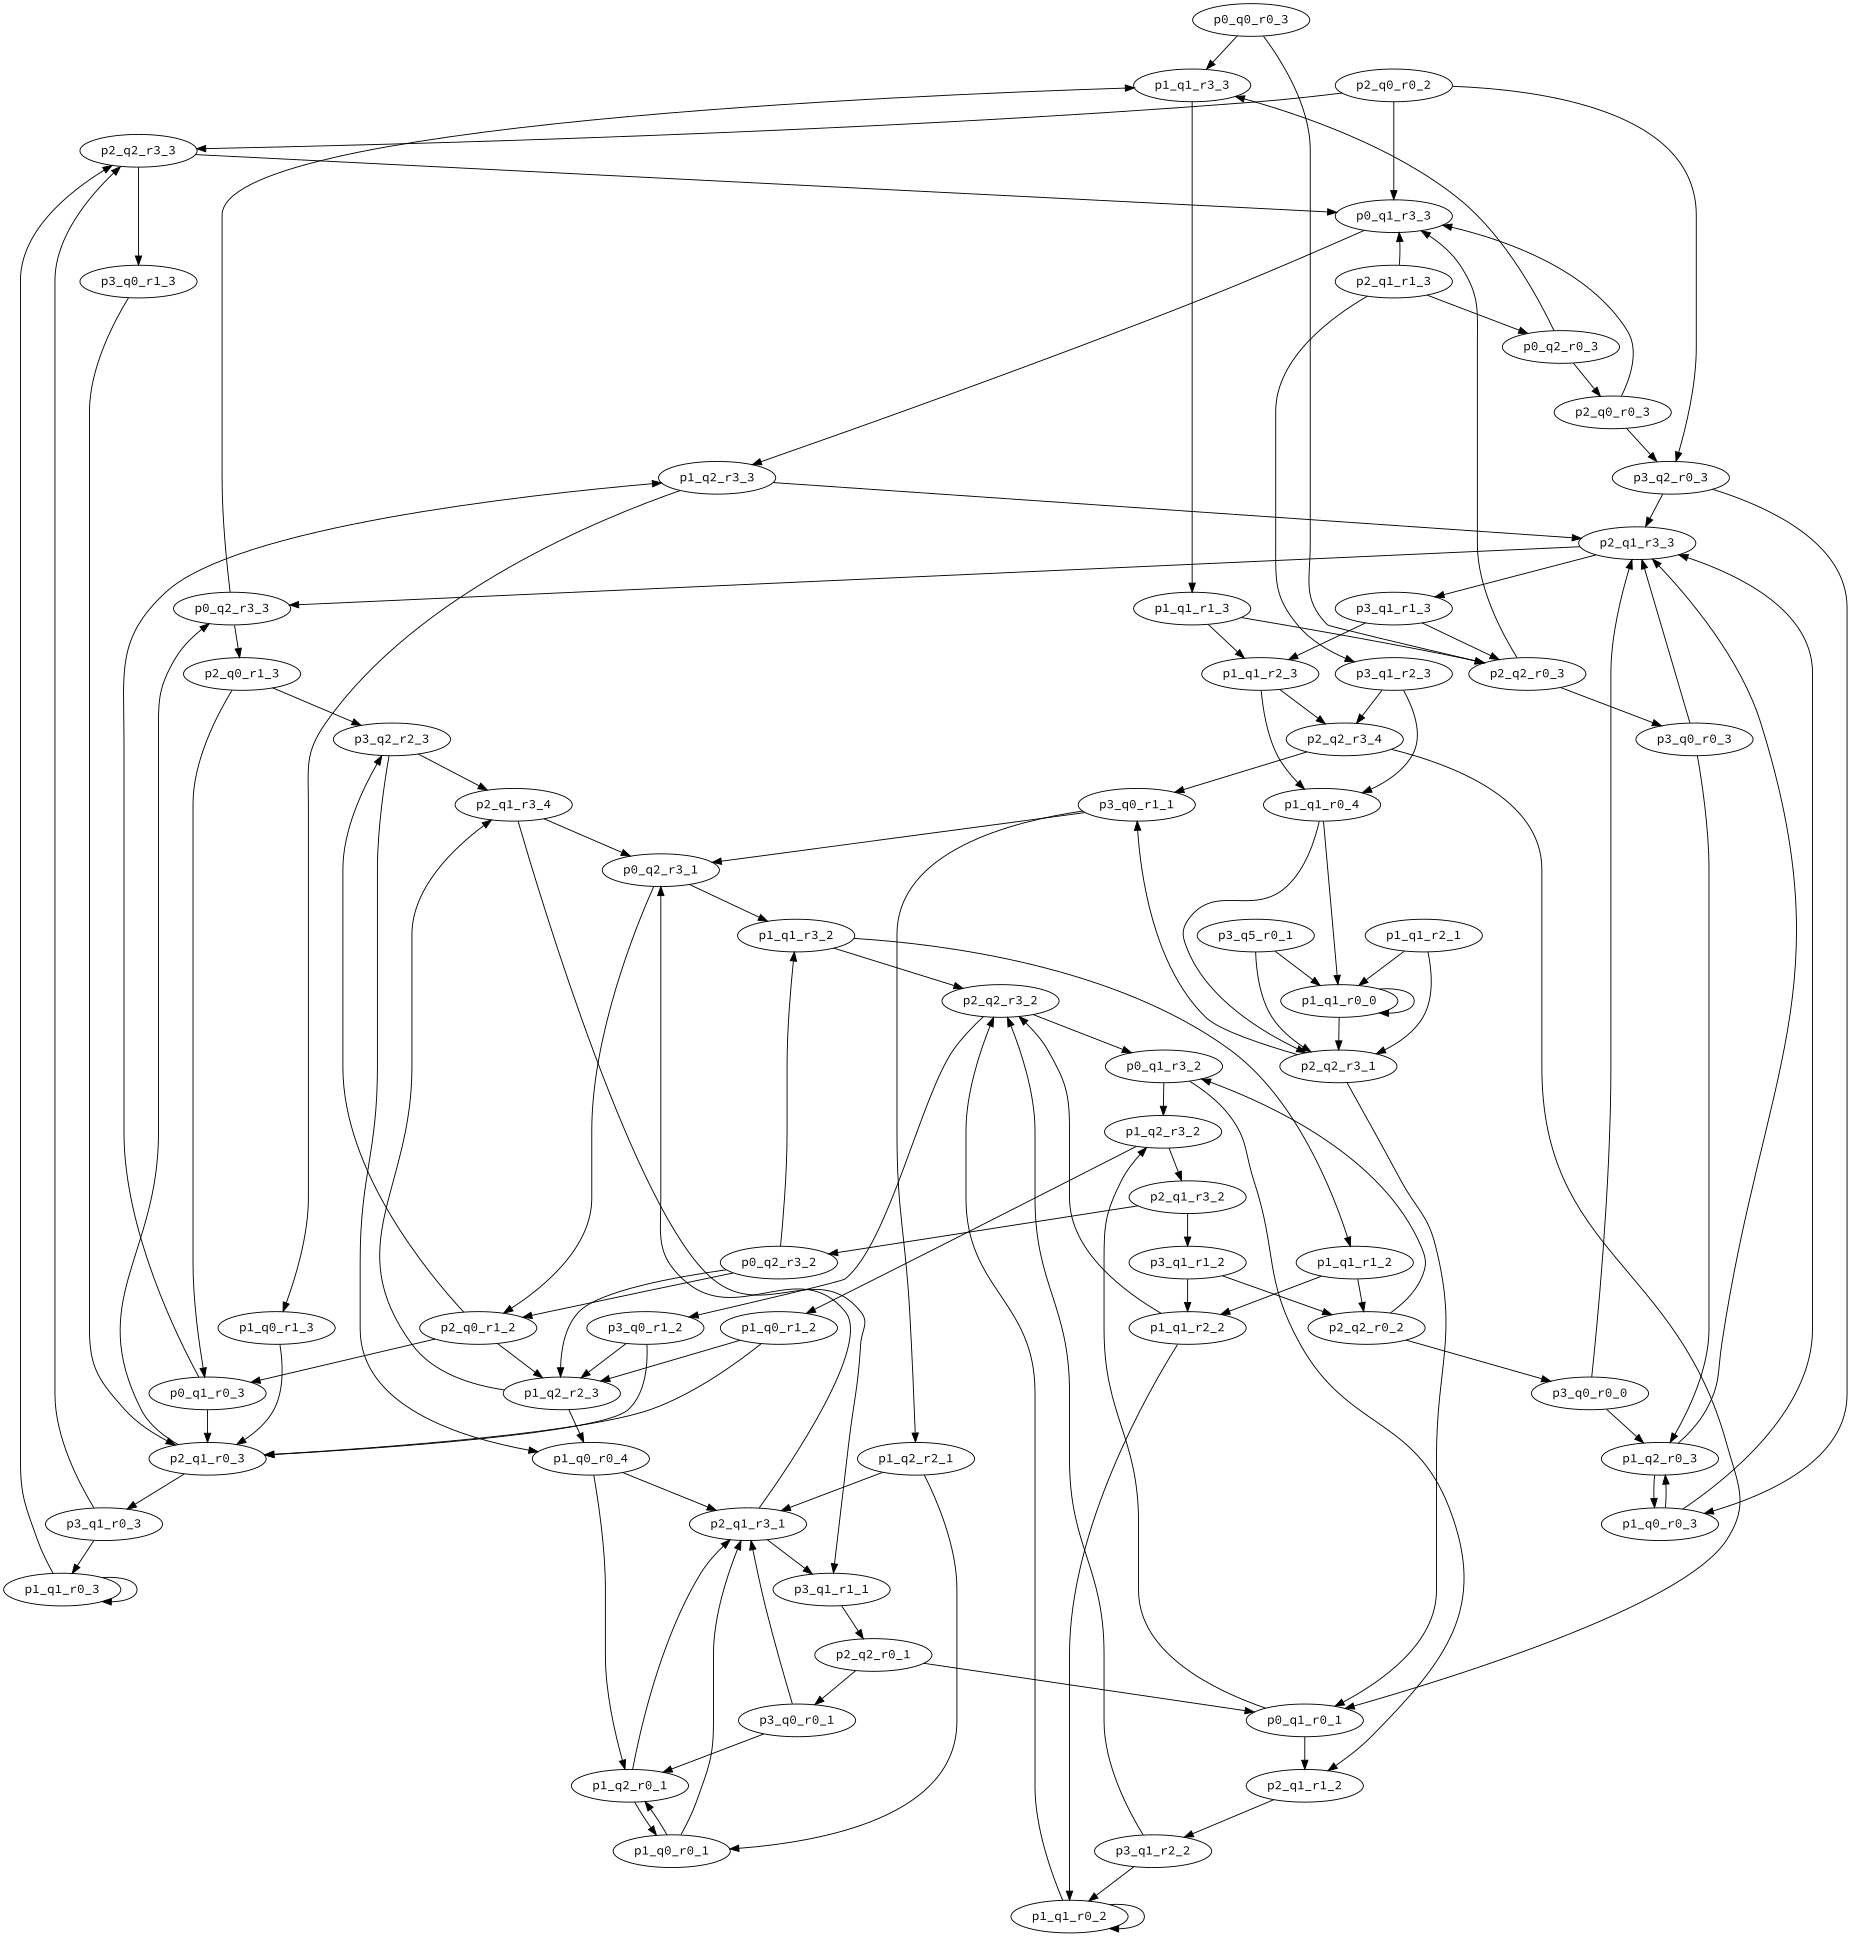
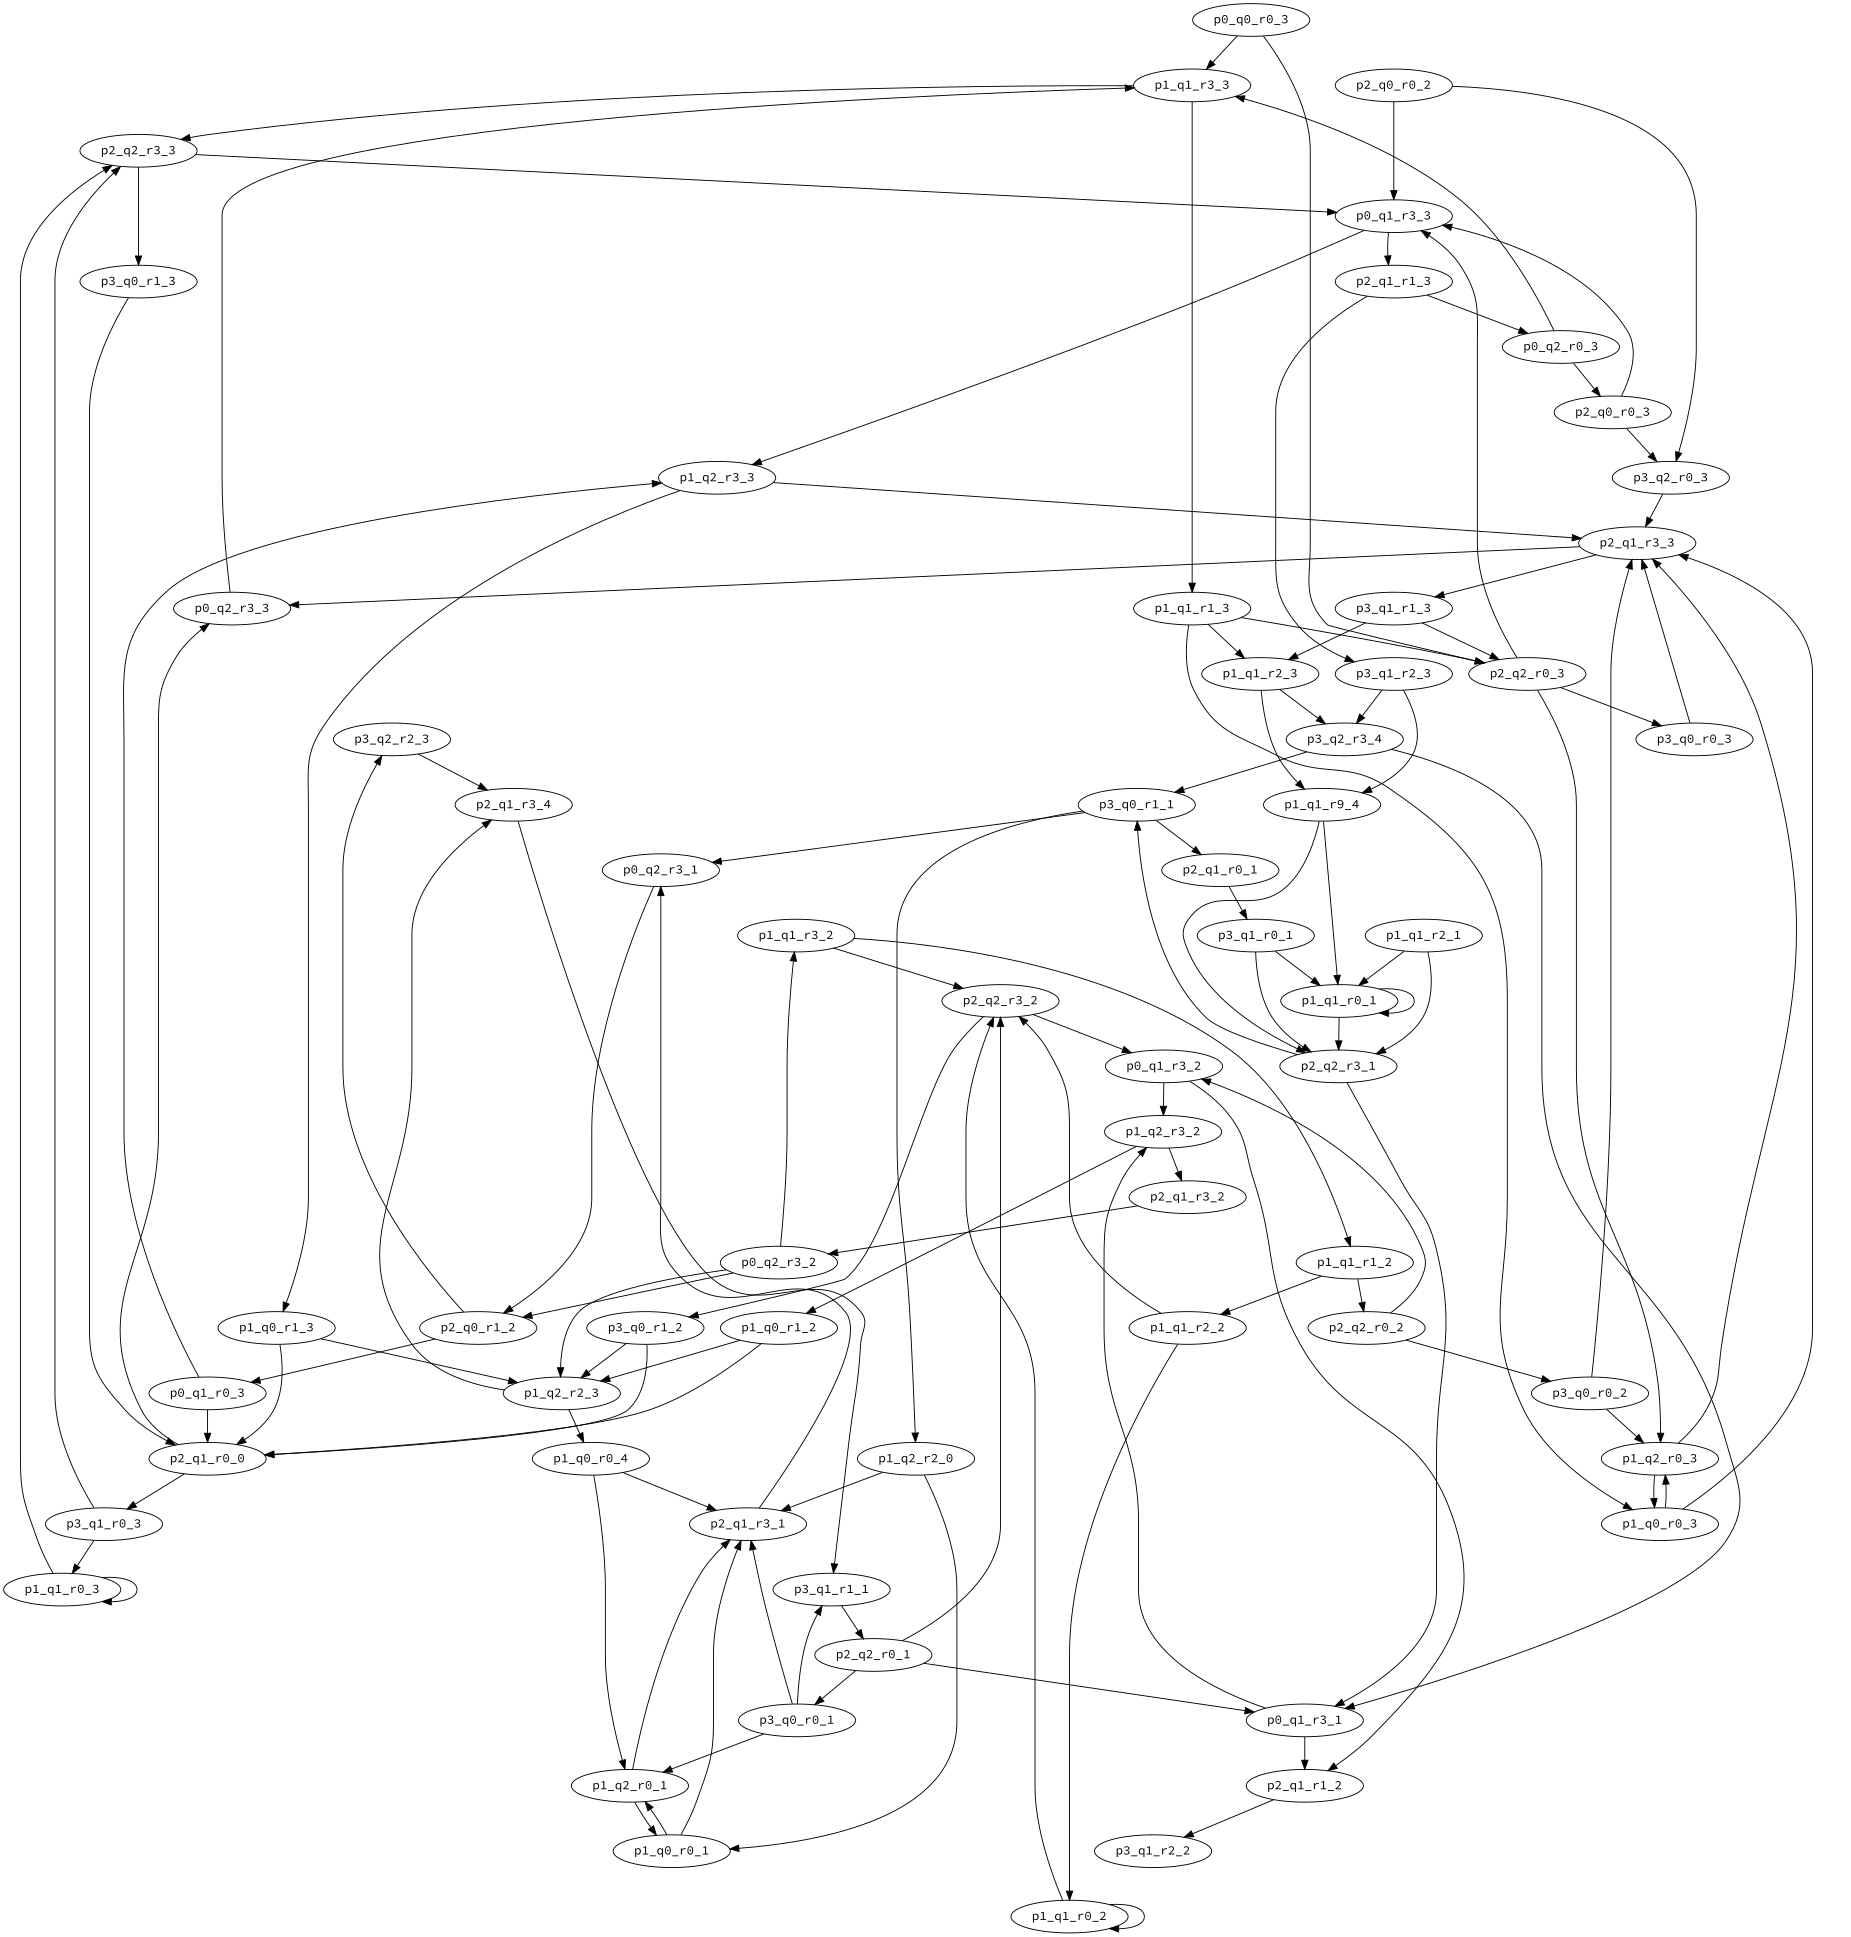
(775, 130) -> (661, 96)
(1400, 253) -> (1388, 244)
(242, 674) -> none
(1345, 739) -> (1345, 739)
(1322, 805) -> (1322, 805)
(583, 836) -> none
none -> (1220, 870)
(724, 901) -> none
(1256, 936) -> (1256, 936)
(1847, 1000) -> (1507, 1003)
(1339, 1001) -> (1339, 1001)
(1709, 1098) -> (1576, 1064)
(370, 1154) -> none
(1188, 1263) -> none
(516, 1358) -> (415, 1360)
(1590, 1393) -> (1590, 1393)
(1070, 1433) -> (1001, 1355)
(208, 1459) -> (208, 1459)
(916, 1459) -> (916, 1459)
(786, 1554) -> (802, 1658)
(1305, 1720) -> (1305, 1720)
(1115, 1881) -> none
